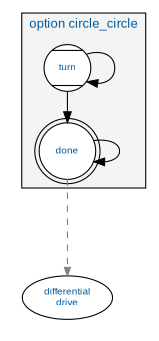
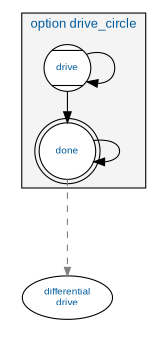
(84, 24) -> (84, 24)
(67, 68) -> (67, 68)
